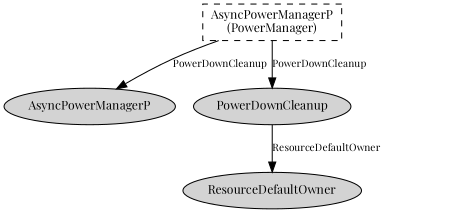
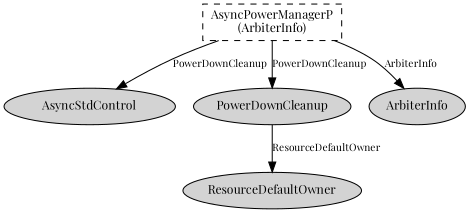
(272, 22) -> (272, 22)
(90, 106) -> (90, 106)
none -> (417, 106)
